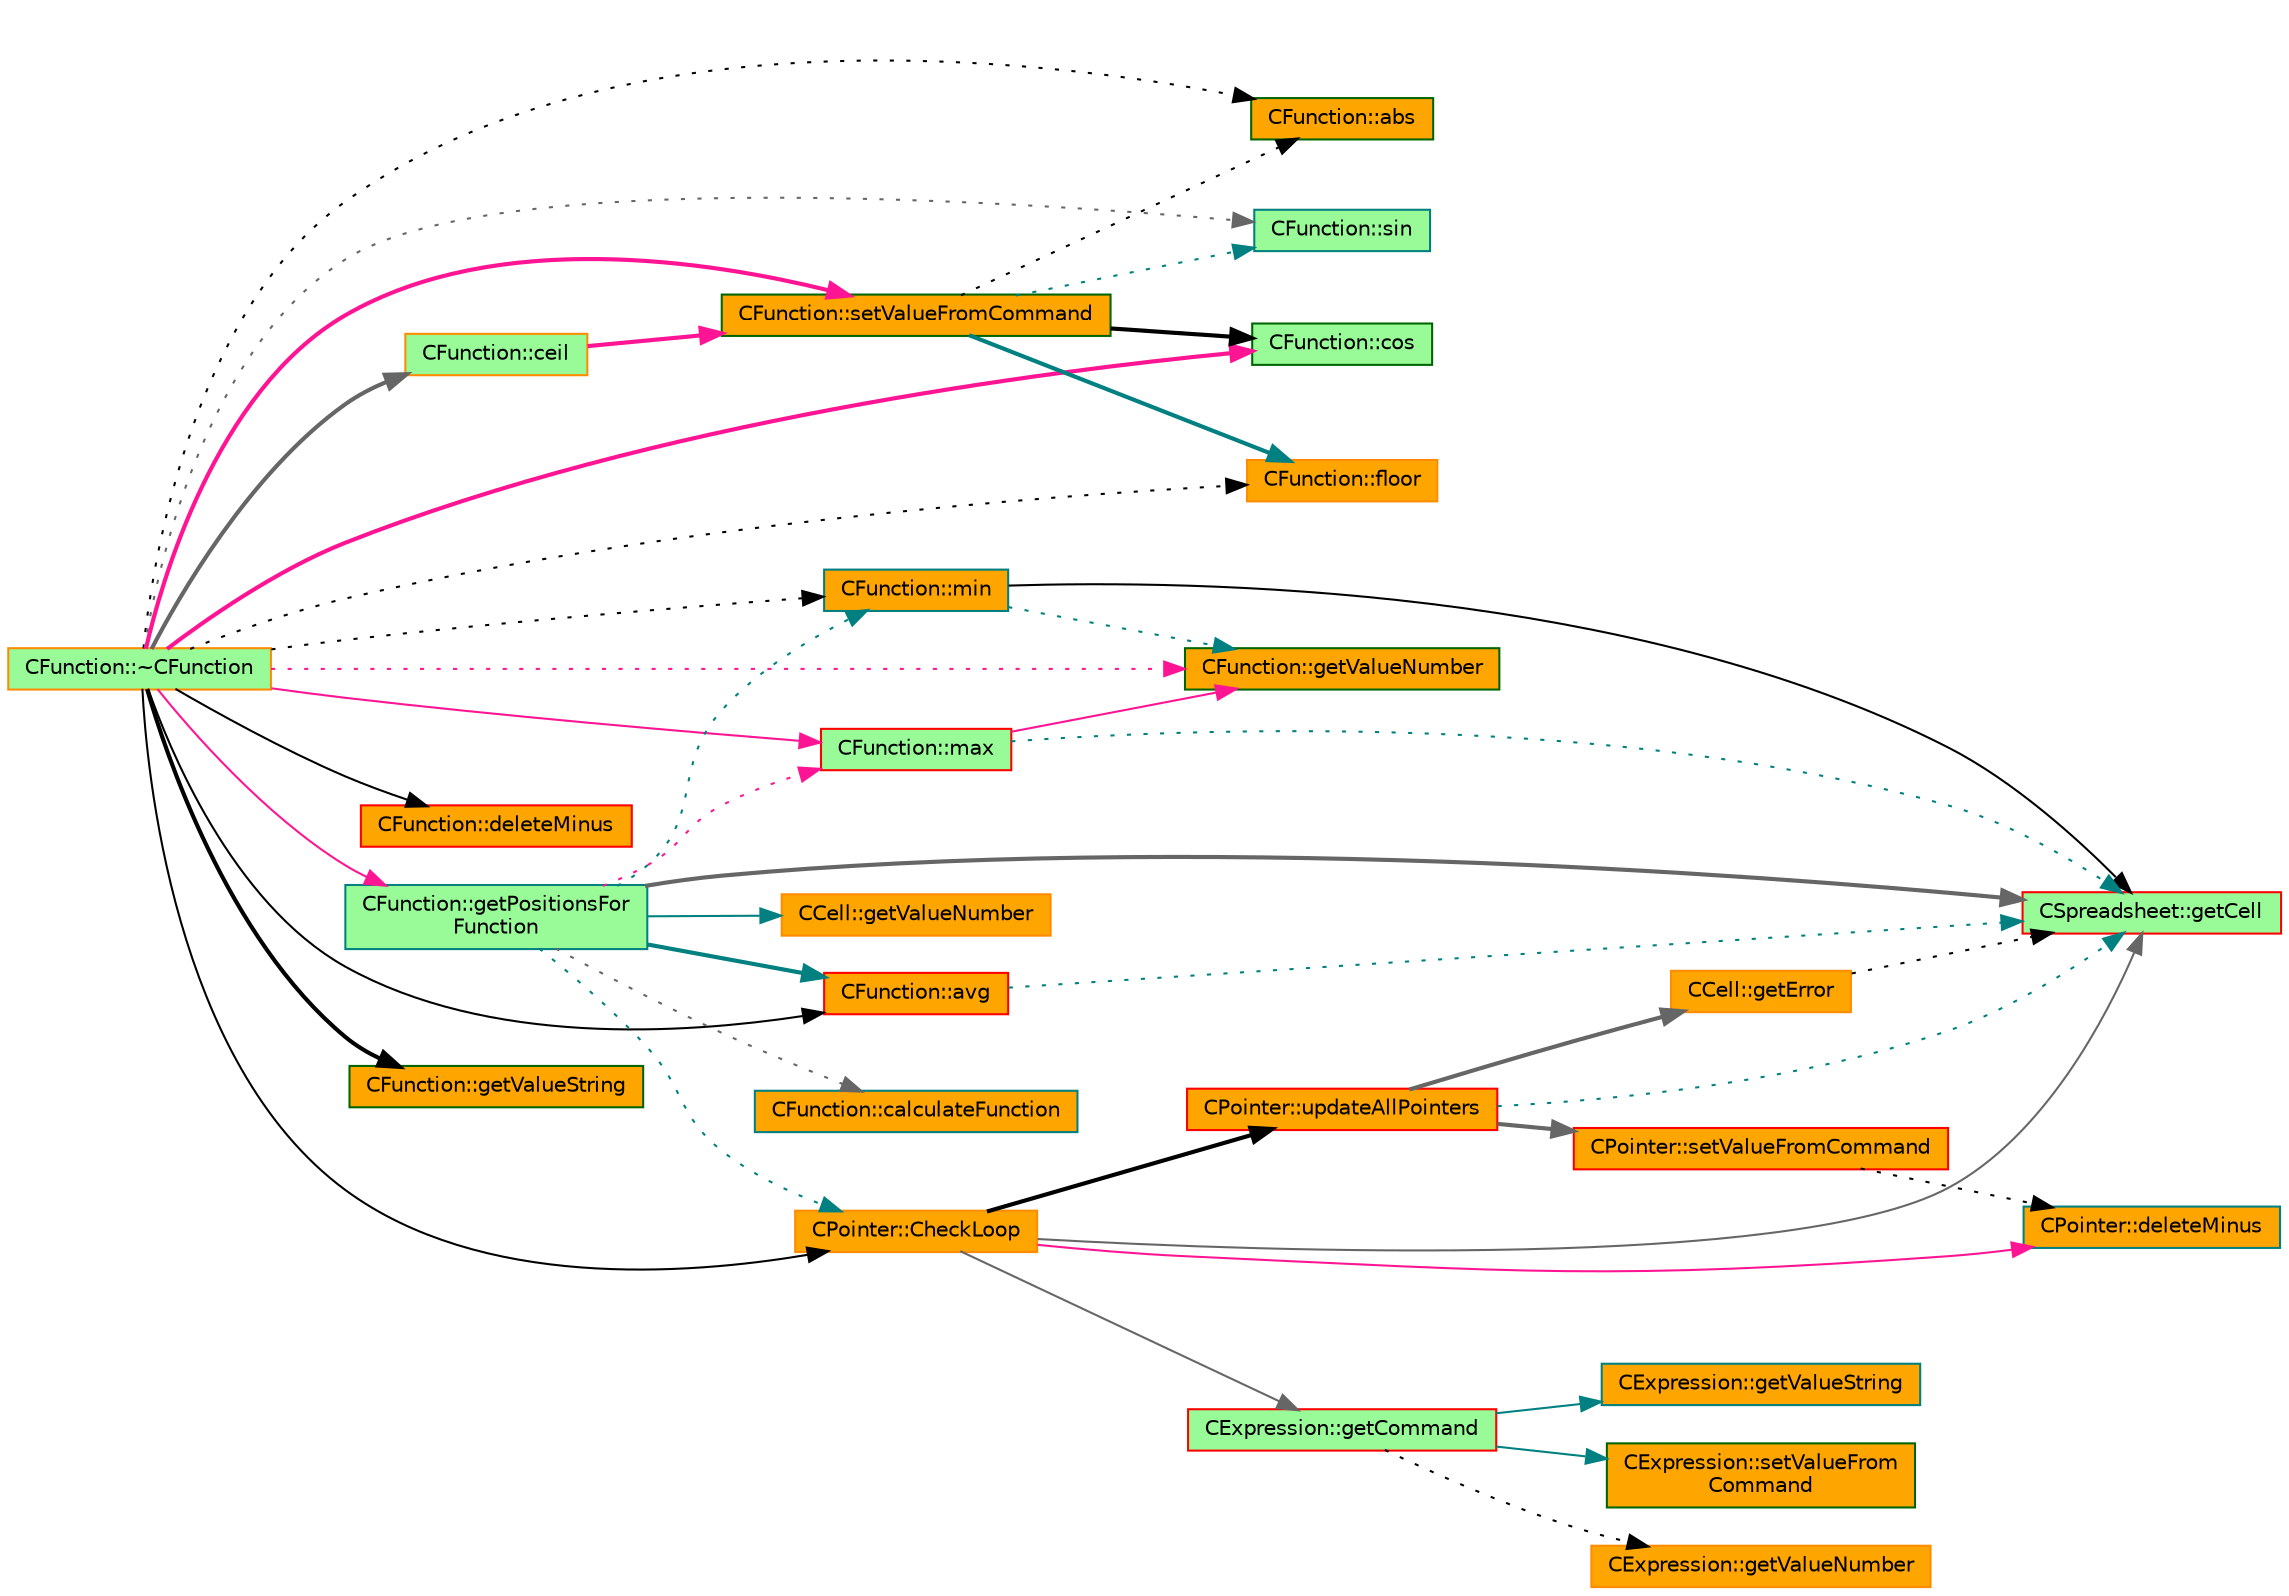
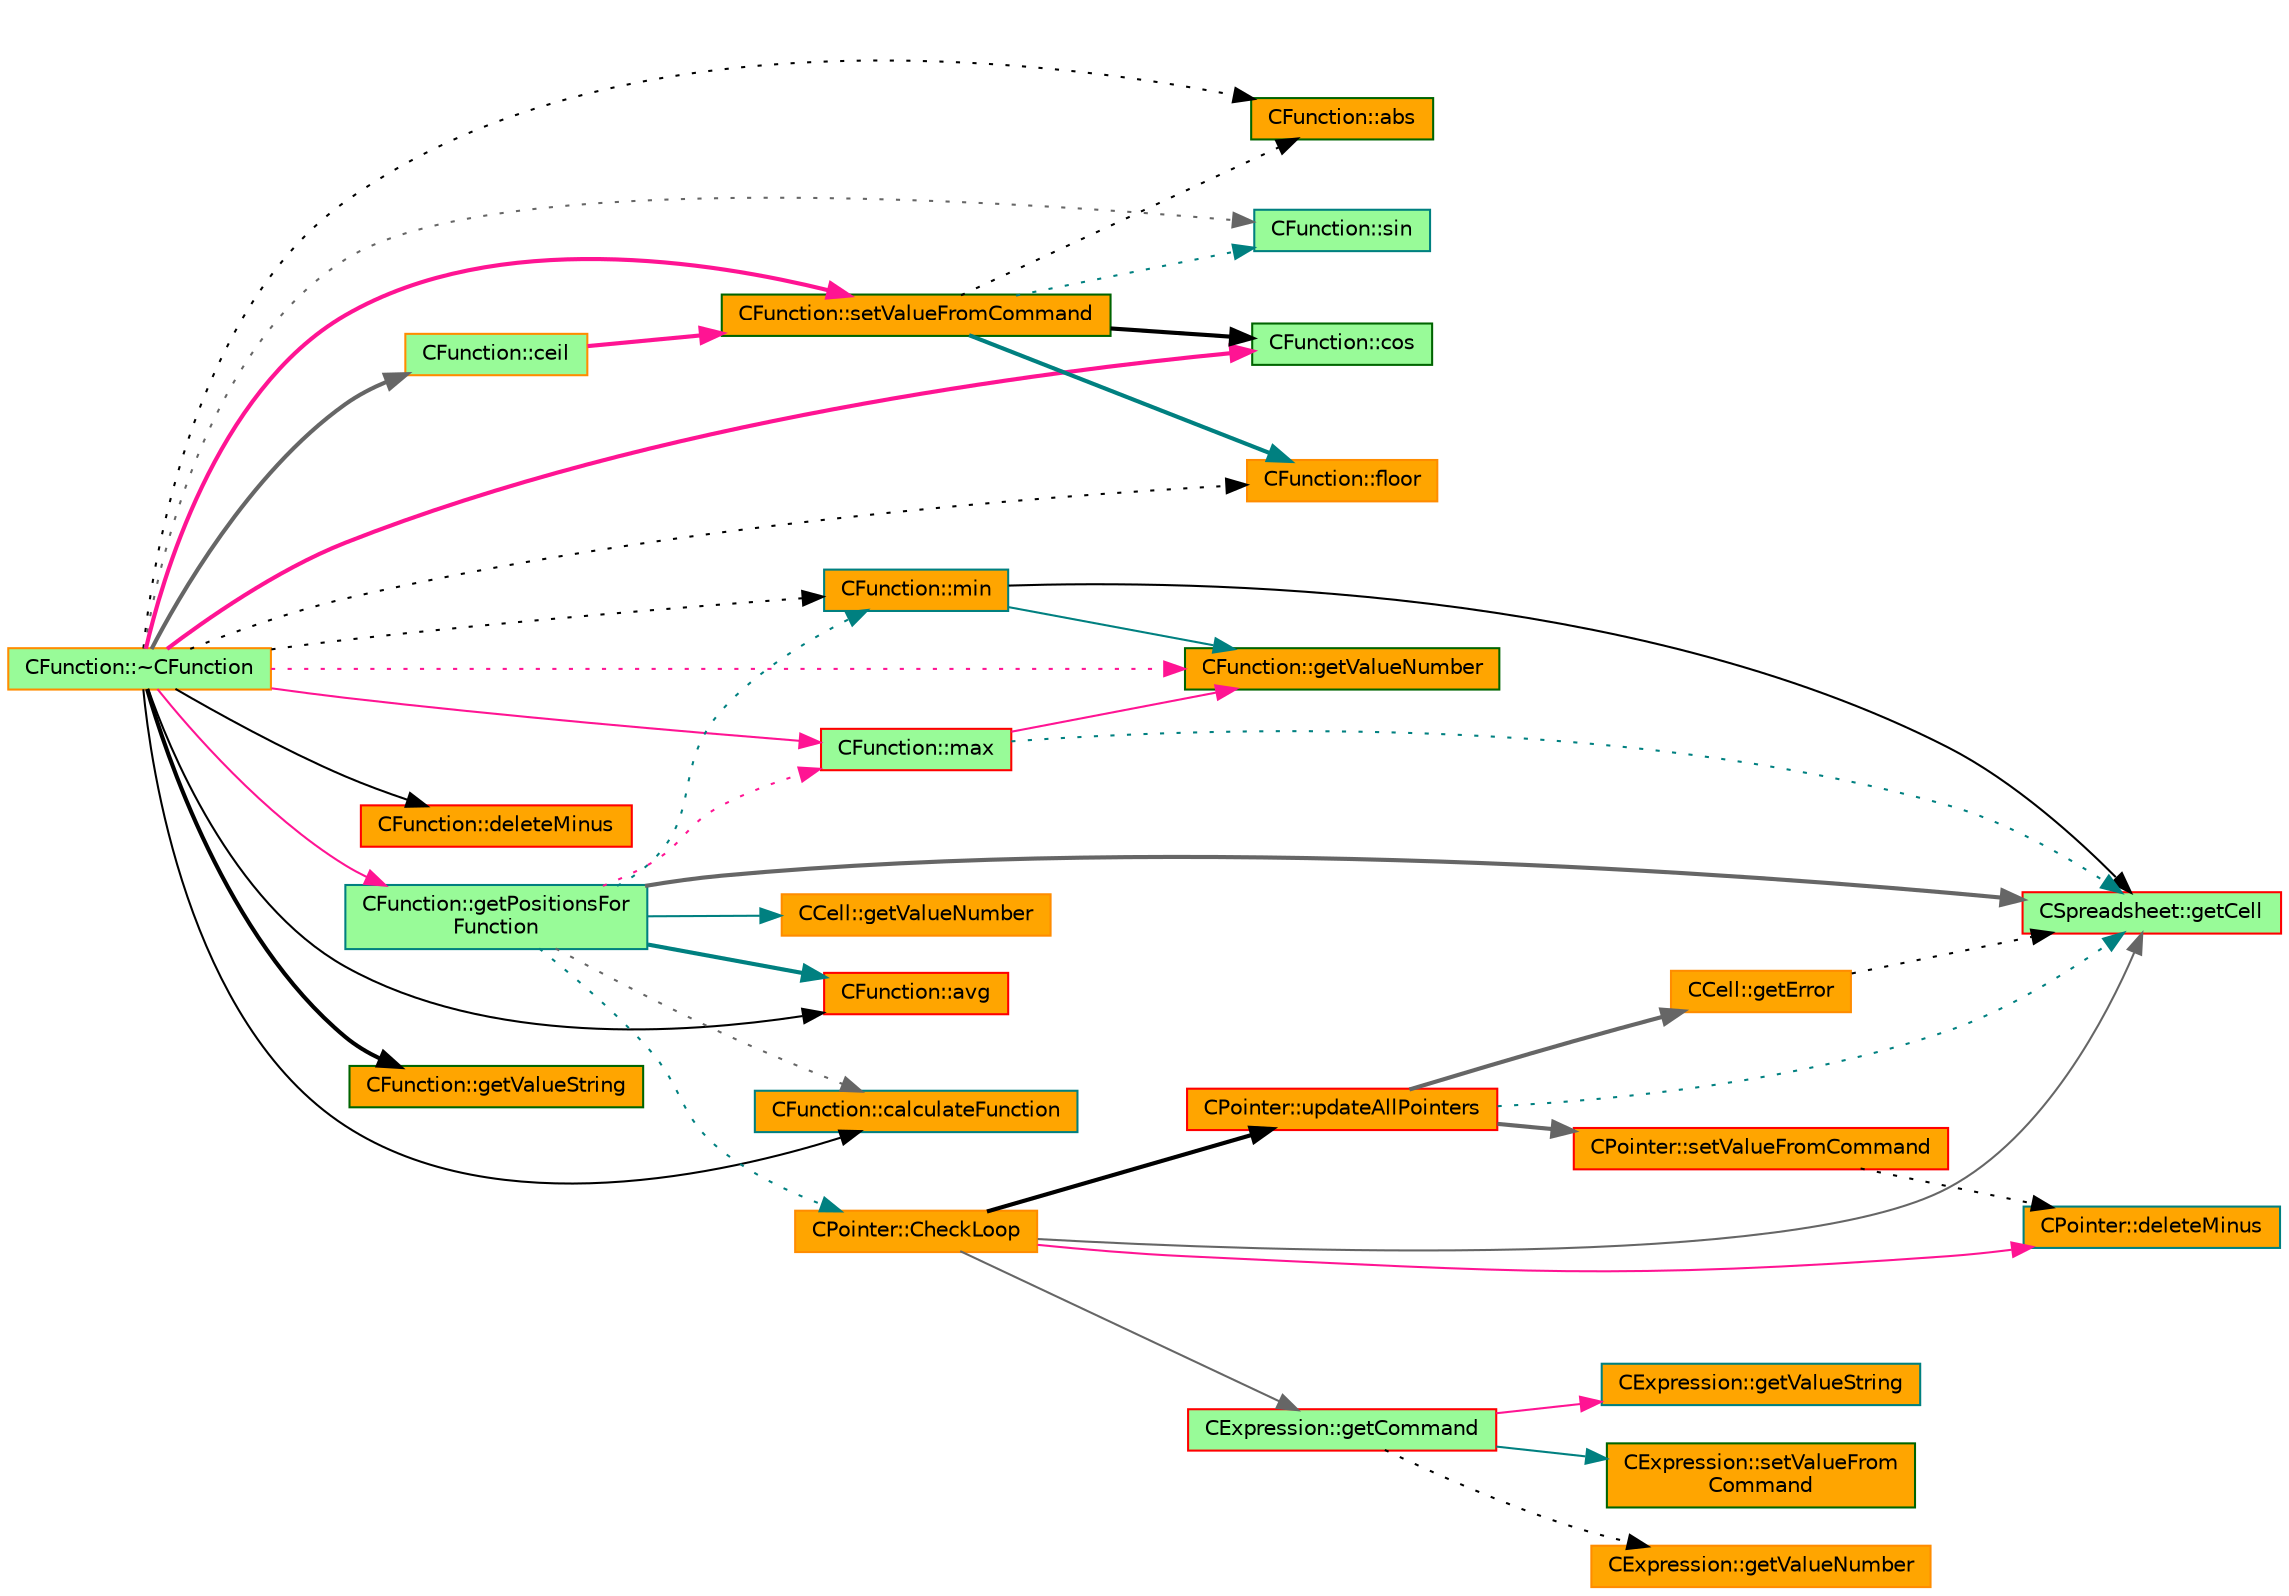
(1111, 626) -> (1111, 626)
(1505, 955) -> none
(317, 1163) -> (352, 1129)
(1538, 1409) -> (1538, 1409)
